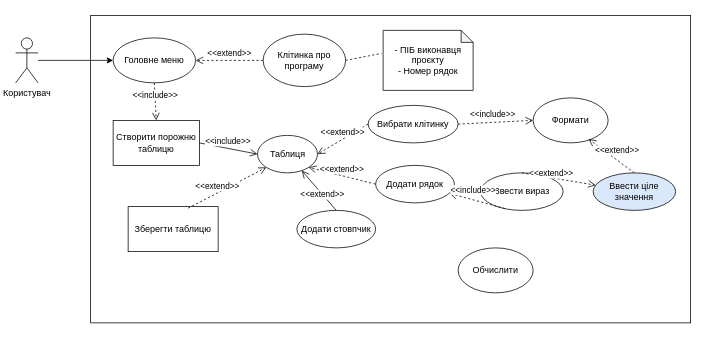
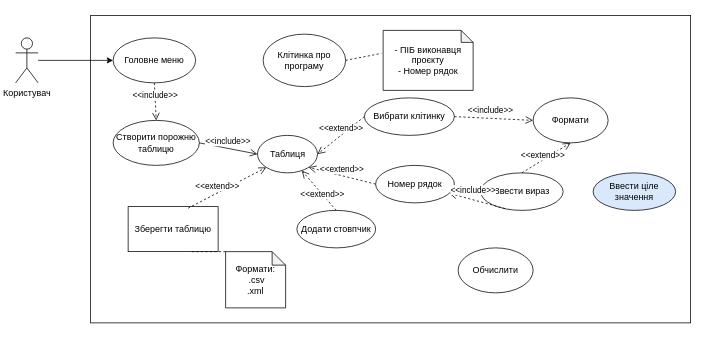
(230, 60) -> none
(413, 124) -> (409, 117)
(156, 143) -> (156, 143)
(609, 154) -> none
(310, 180) -> (310, 180)
(577, 182) -> (547, 158)
(415, 184) -> (415, 184)
none -> (221, 252)
none -> (255, 280)
